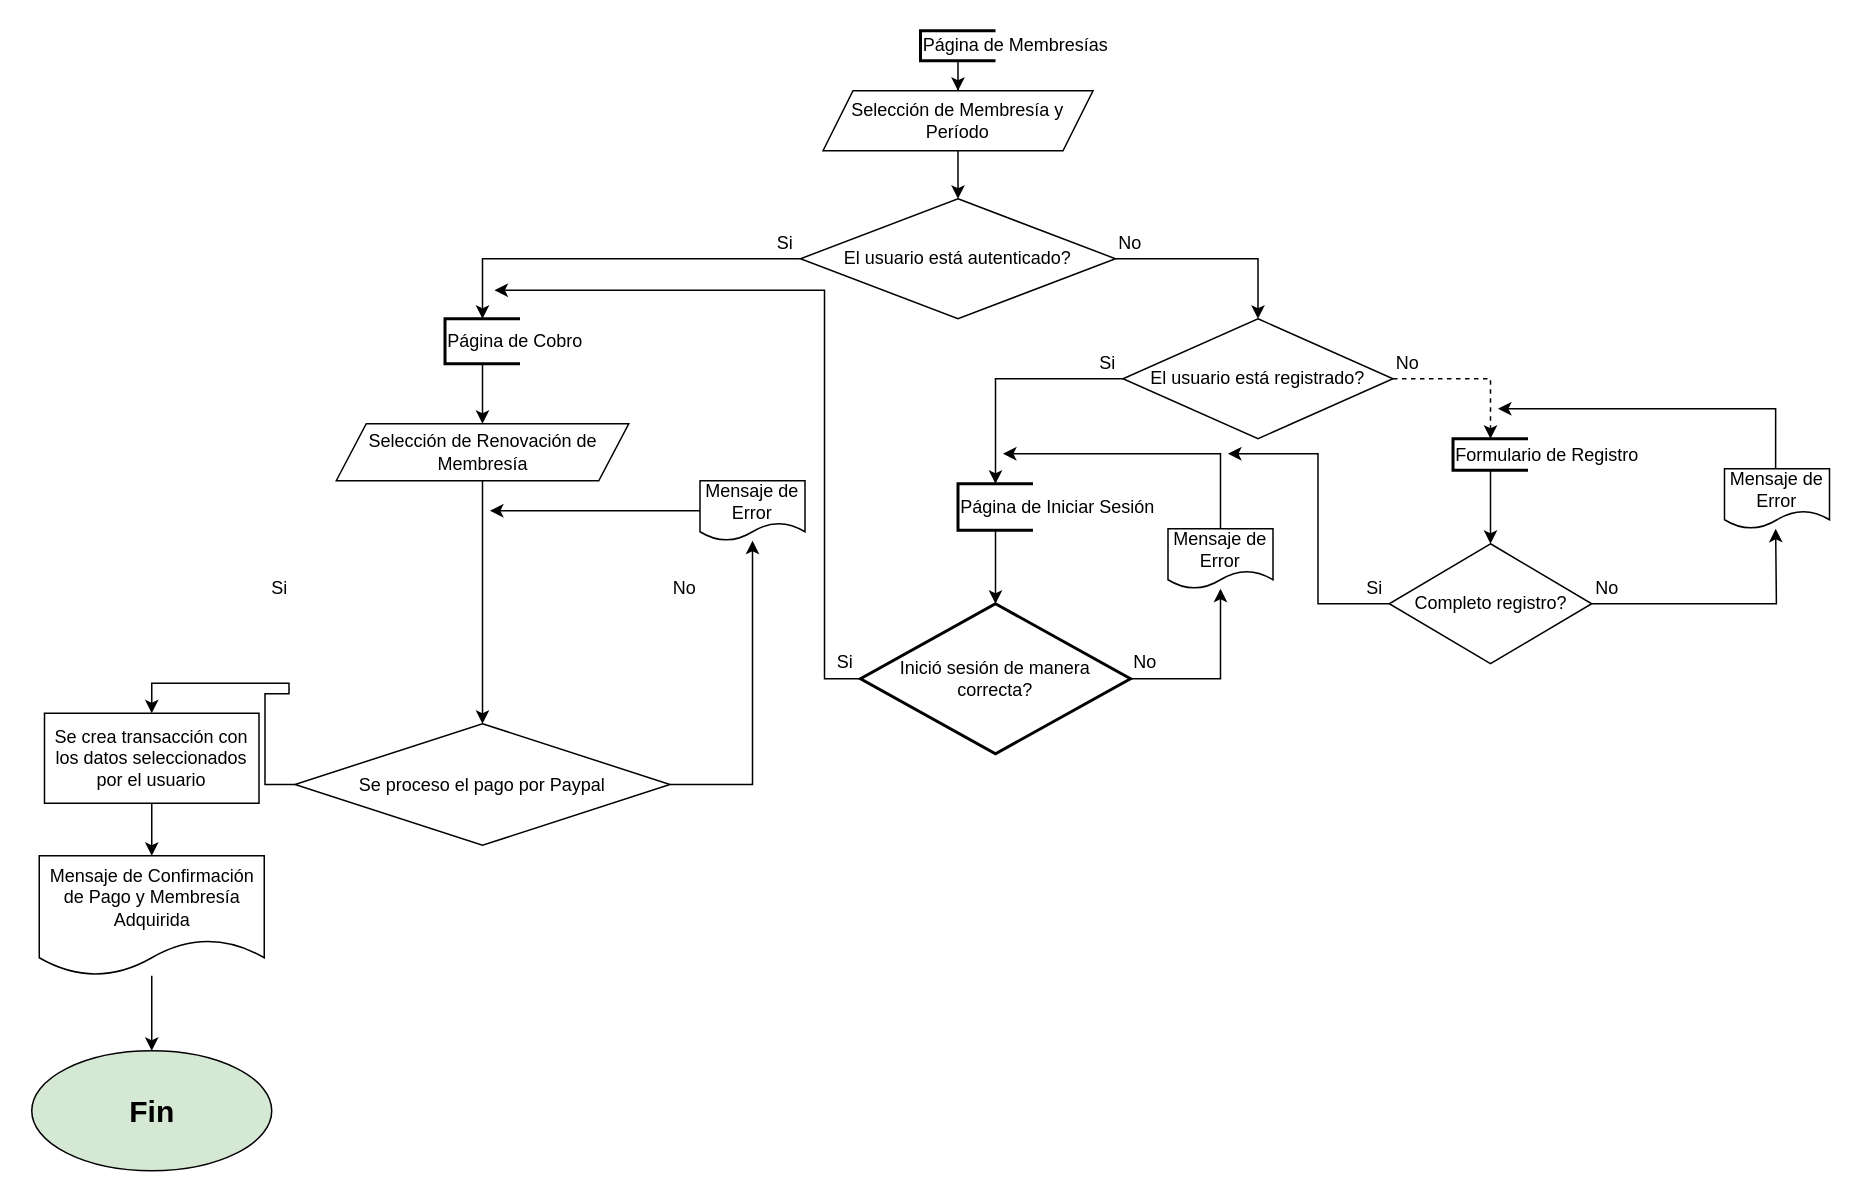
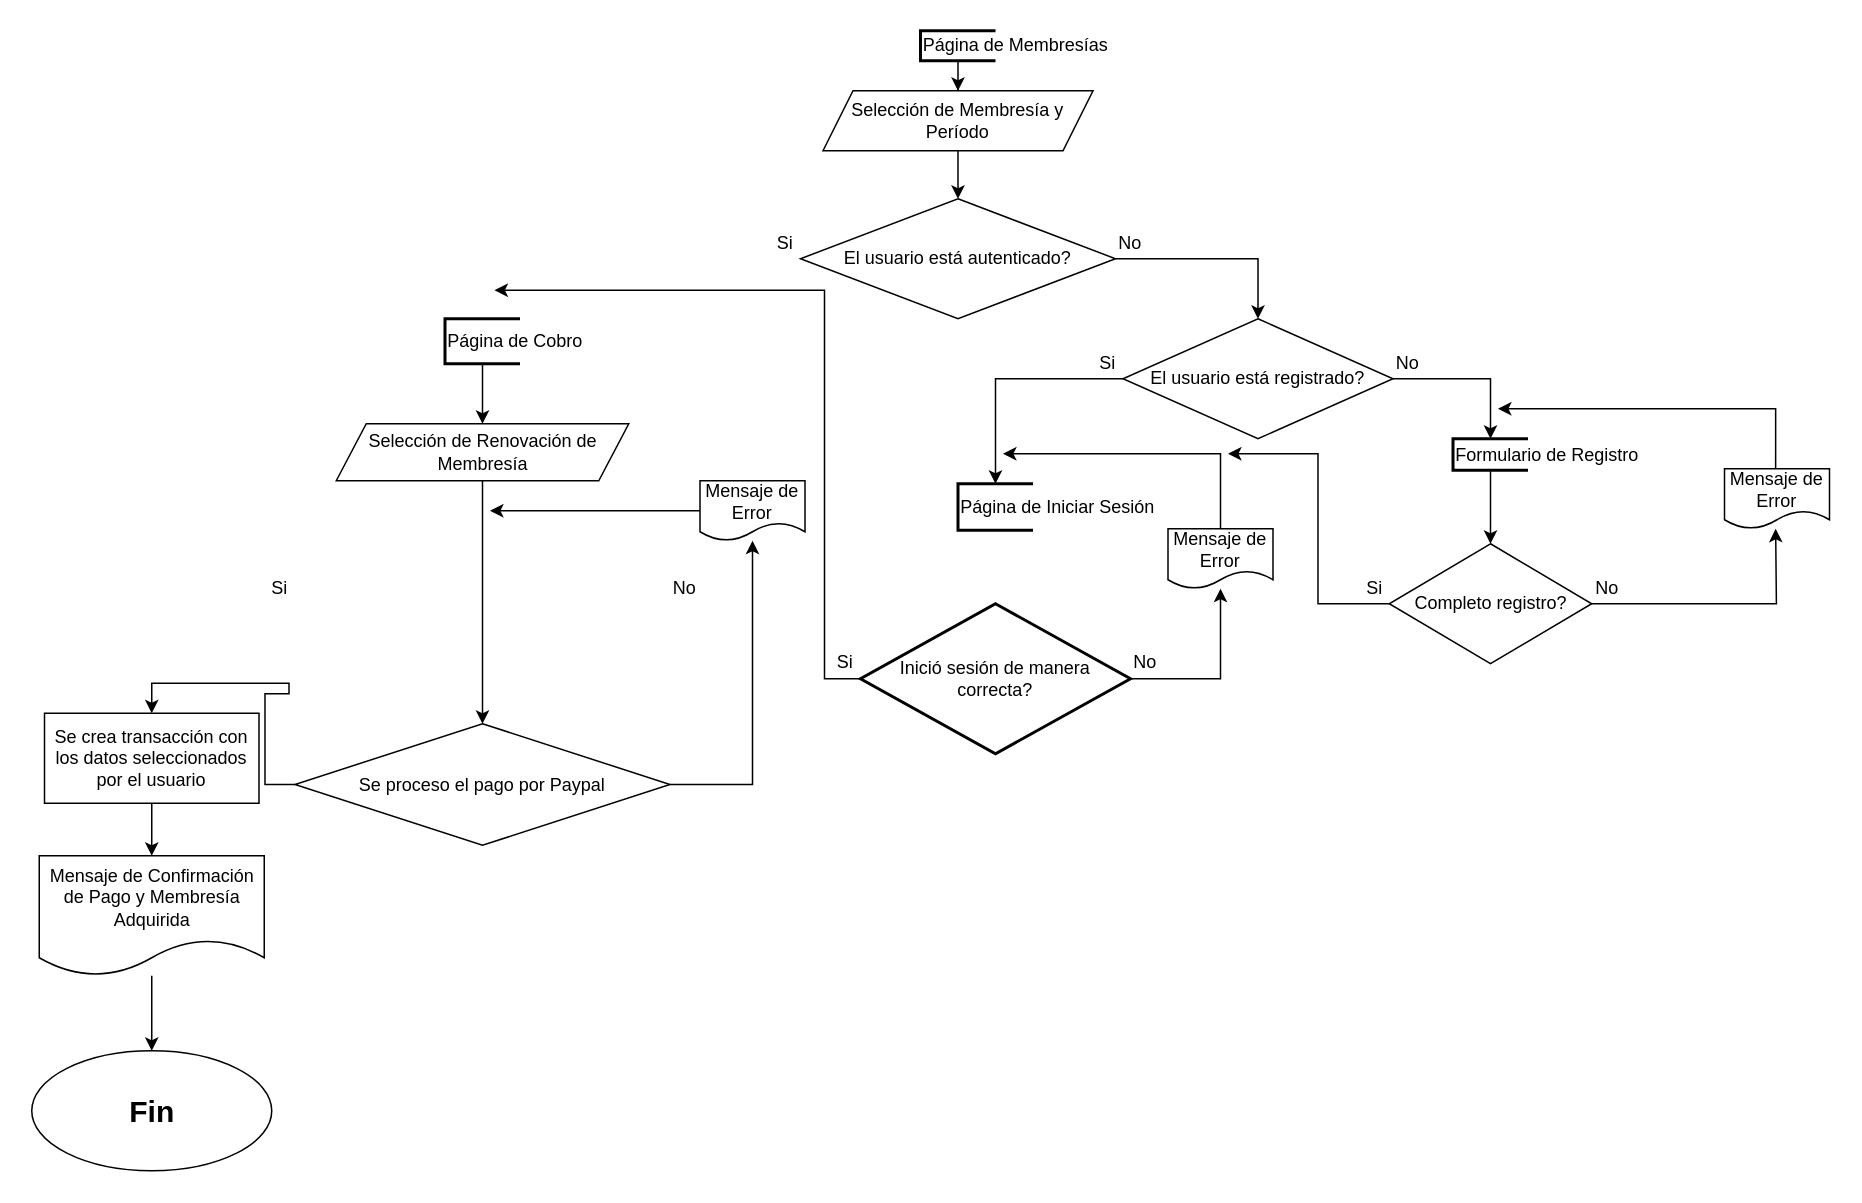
(616, 259) -> none
(1466, 379) -> (1466, 379)
(995, 564) -> none
(152, 1111) -> (152, 1111)
